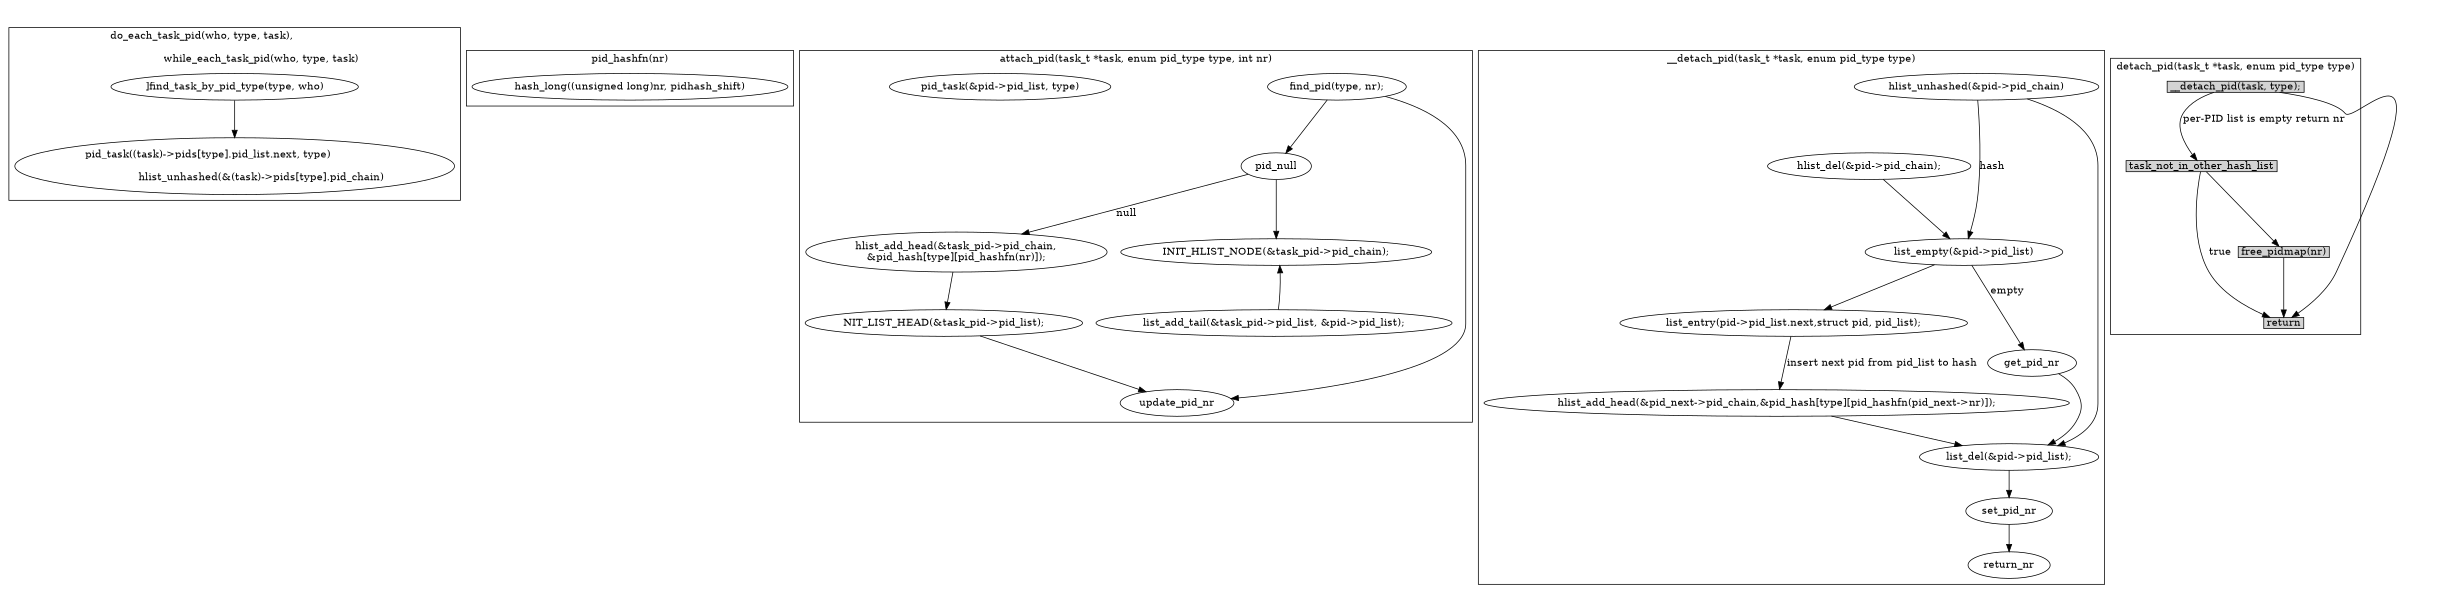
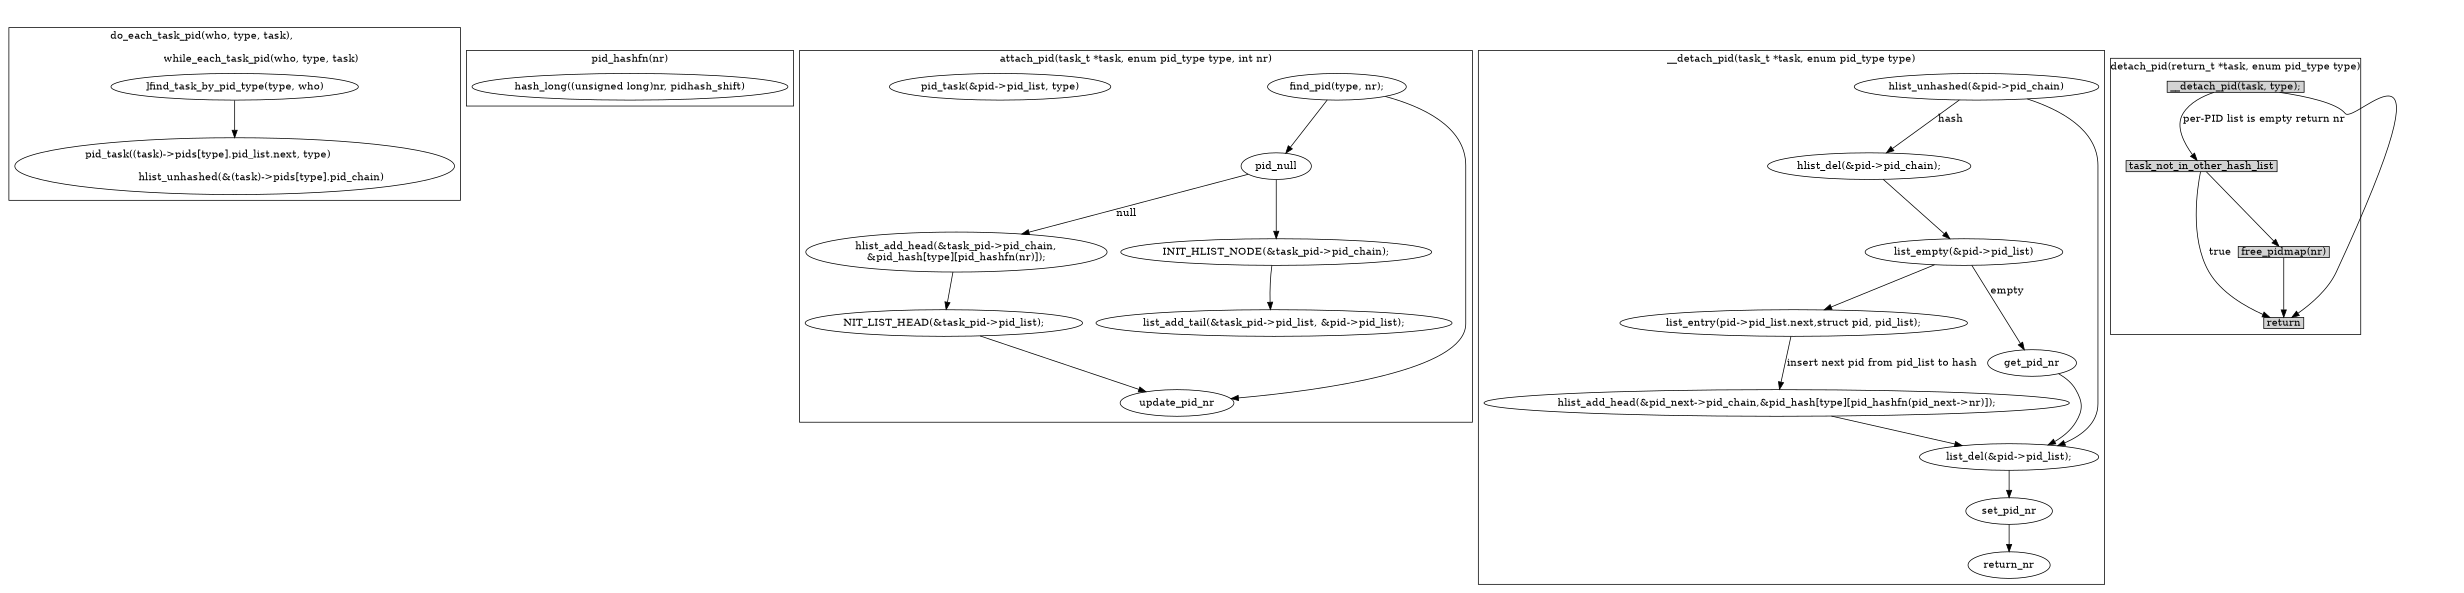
(2236, 67) -> (2236, 67)
(1980, 166) -> (1926, 124)
(1280, 291) -> (1270, 284)
